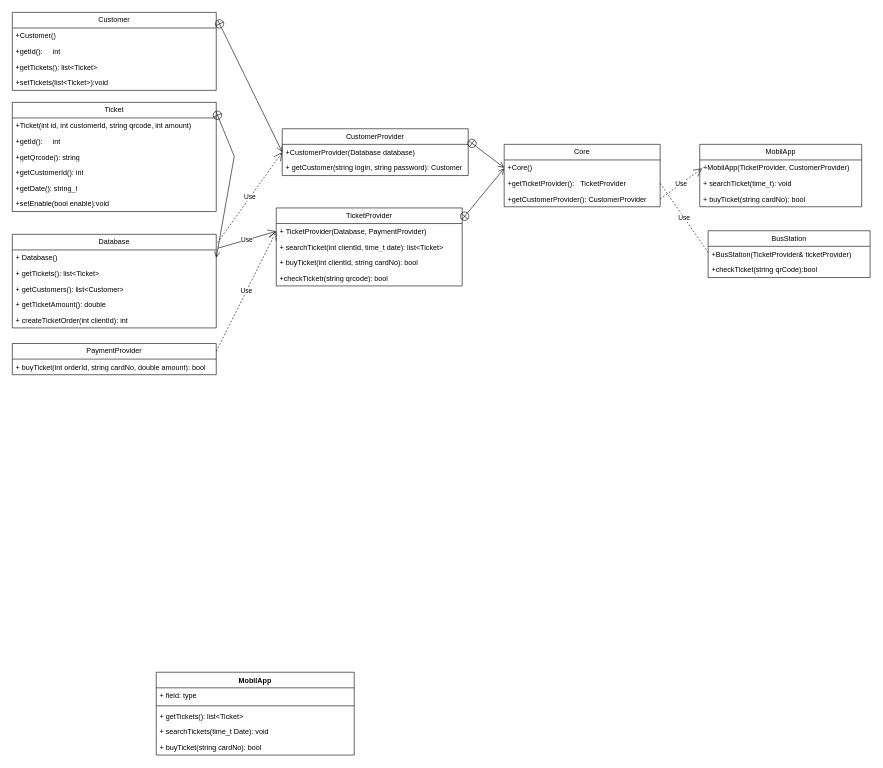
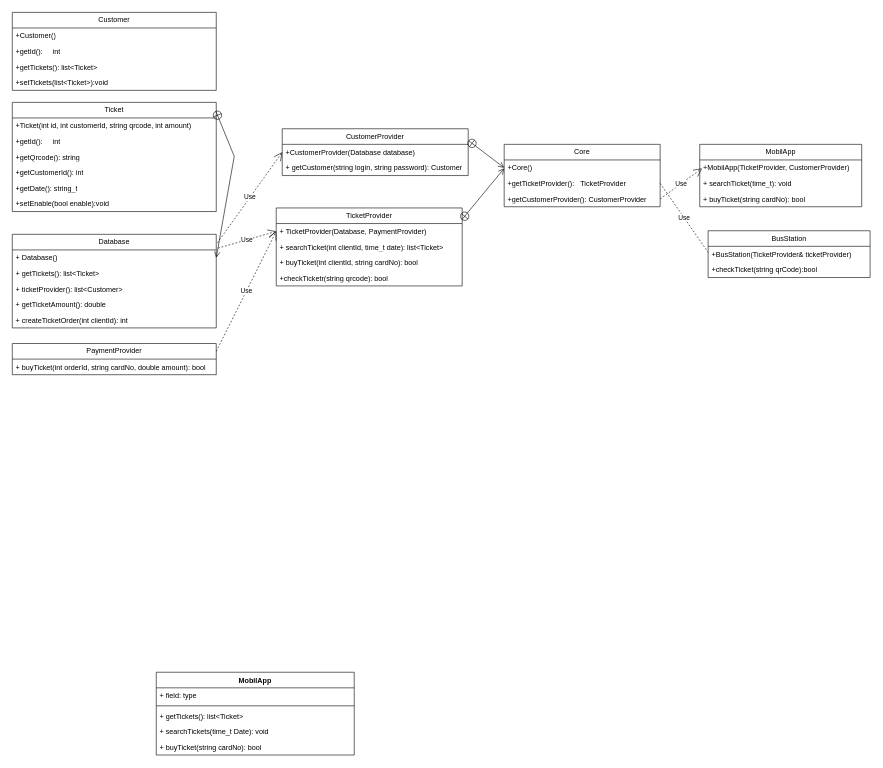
(251, 89) -> none
(230, 245) -> (230, 245)
(76, 290) -> (78, 290)
